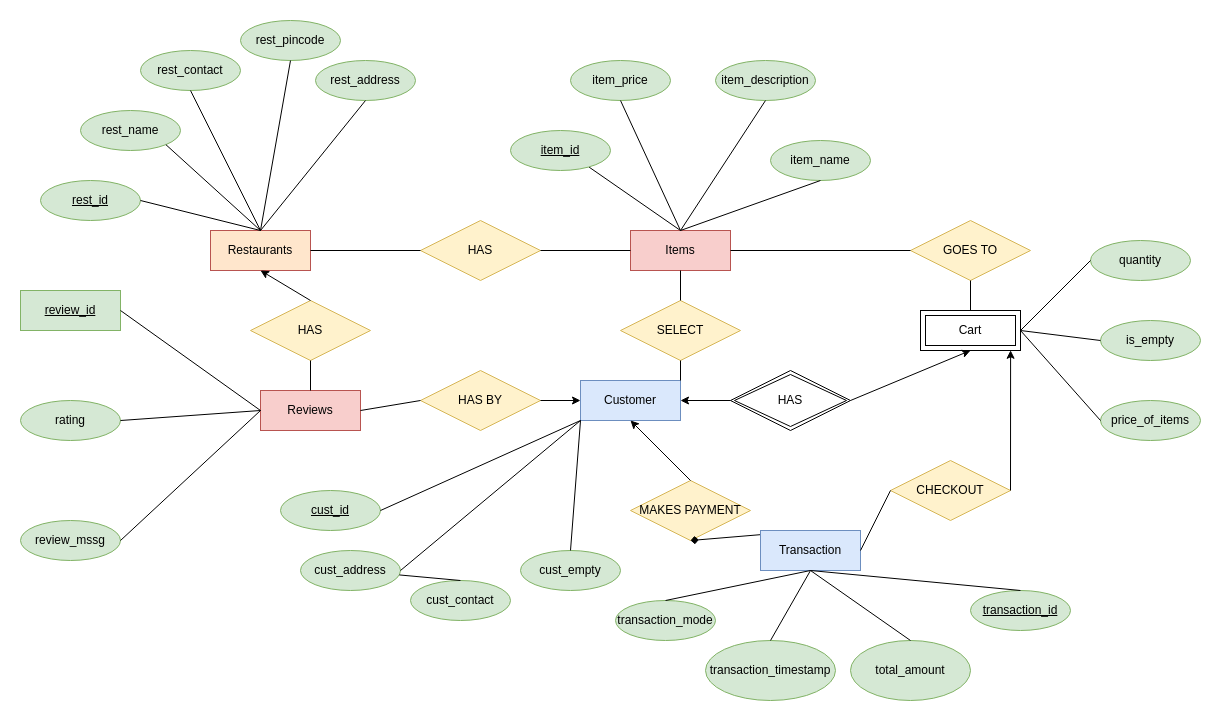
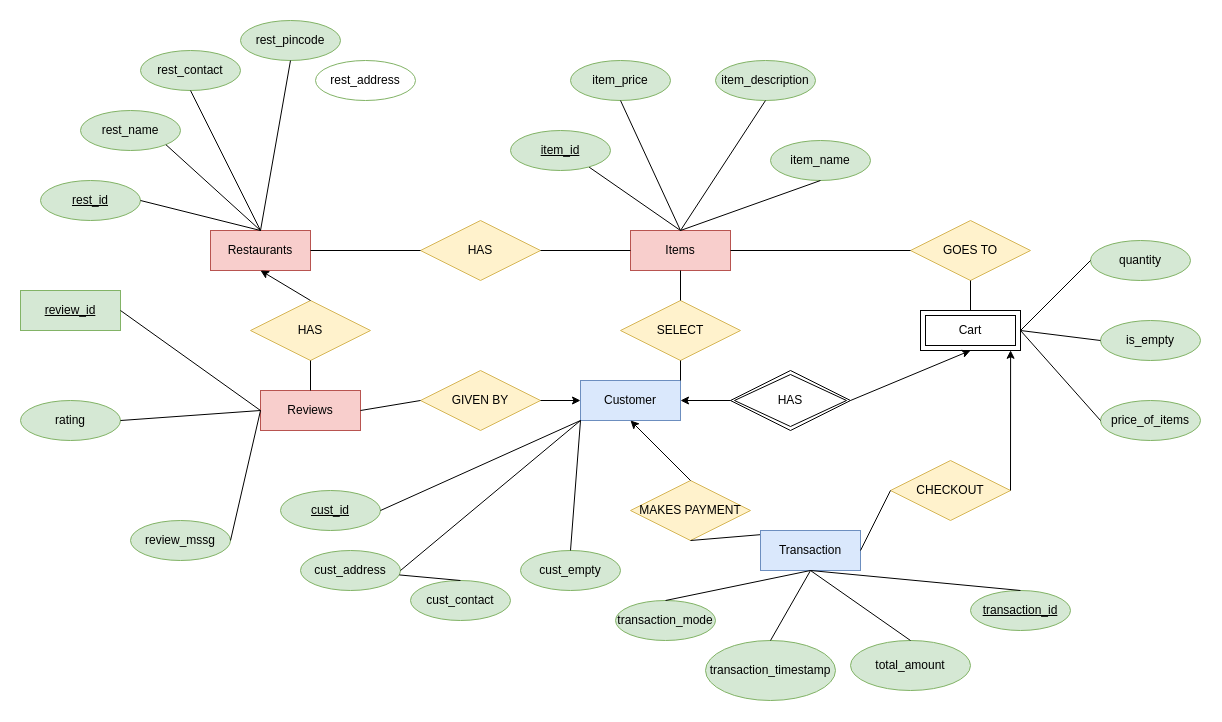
(366, 81) -> (366, 81)
(314, 164) -> none
(261, 251) -> (261, 251)
(481, 401) -> (481, 401)
(699, 540) -> (695, 540)
(71, 541) -> (181, 541)
(911, 671) -> (911, 666)
